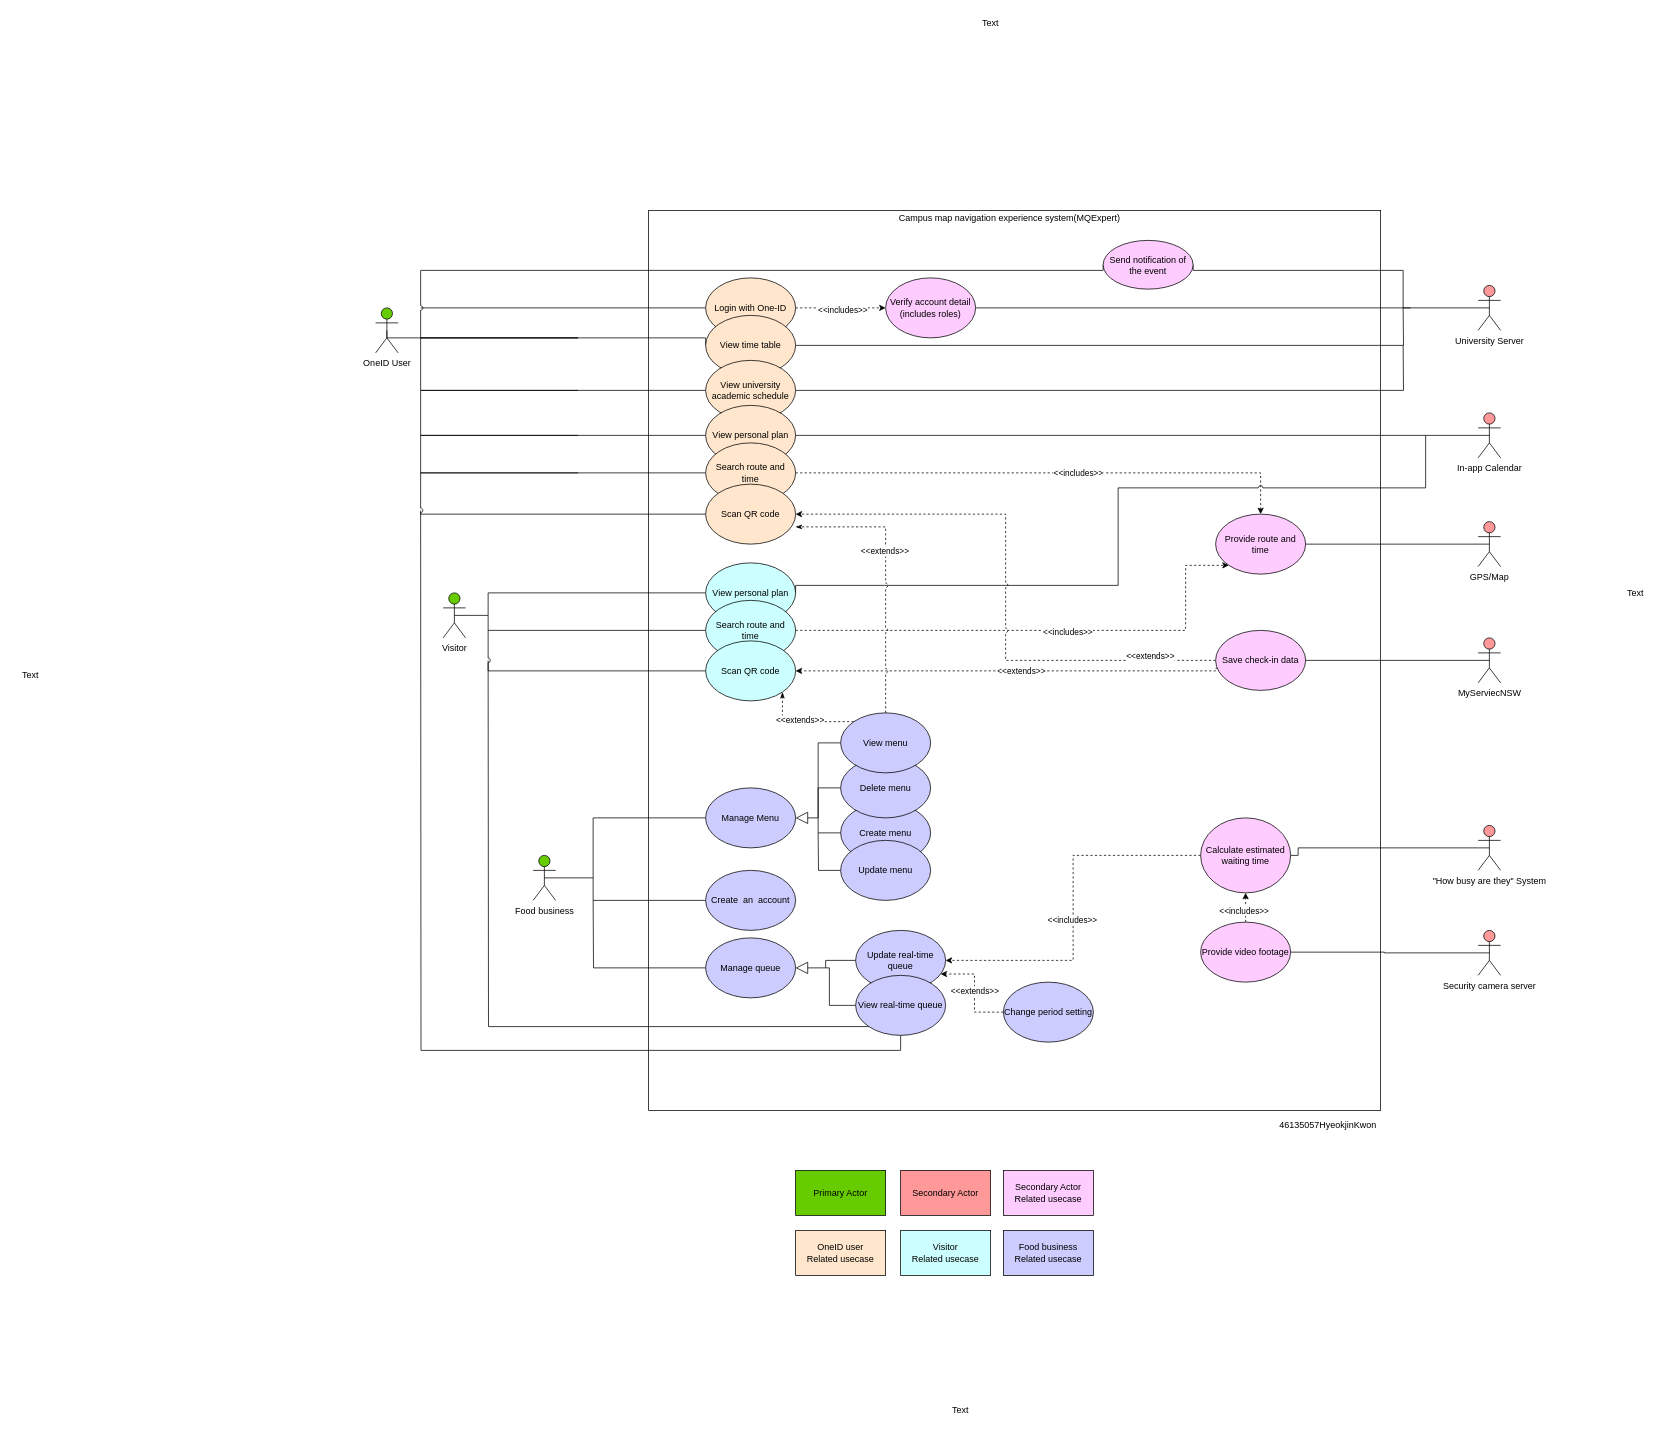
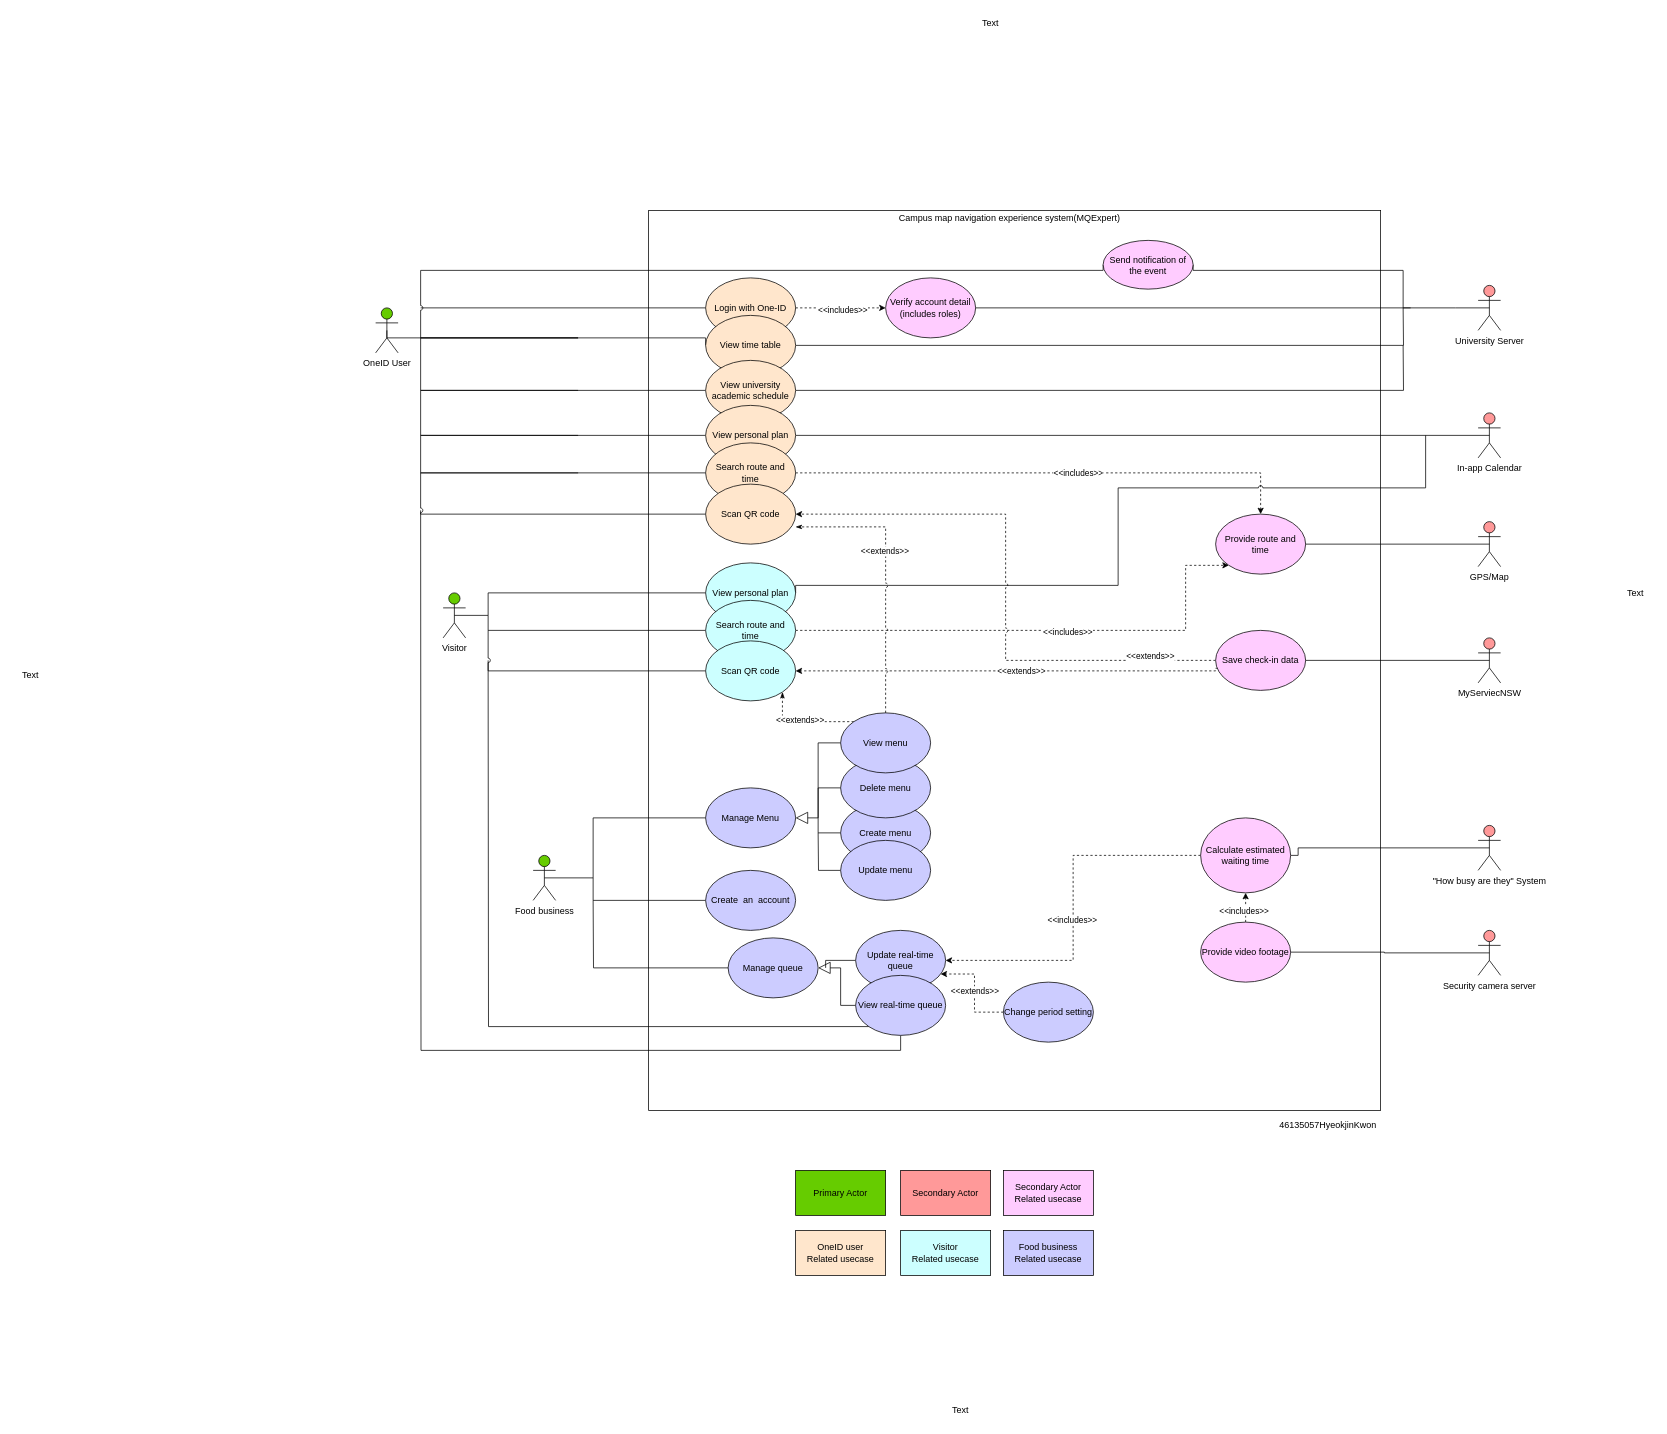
(750, 968) -> (773, 968)
